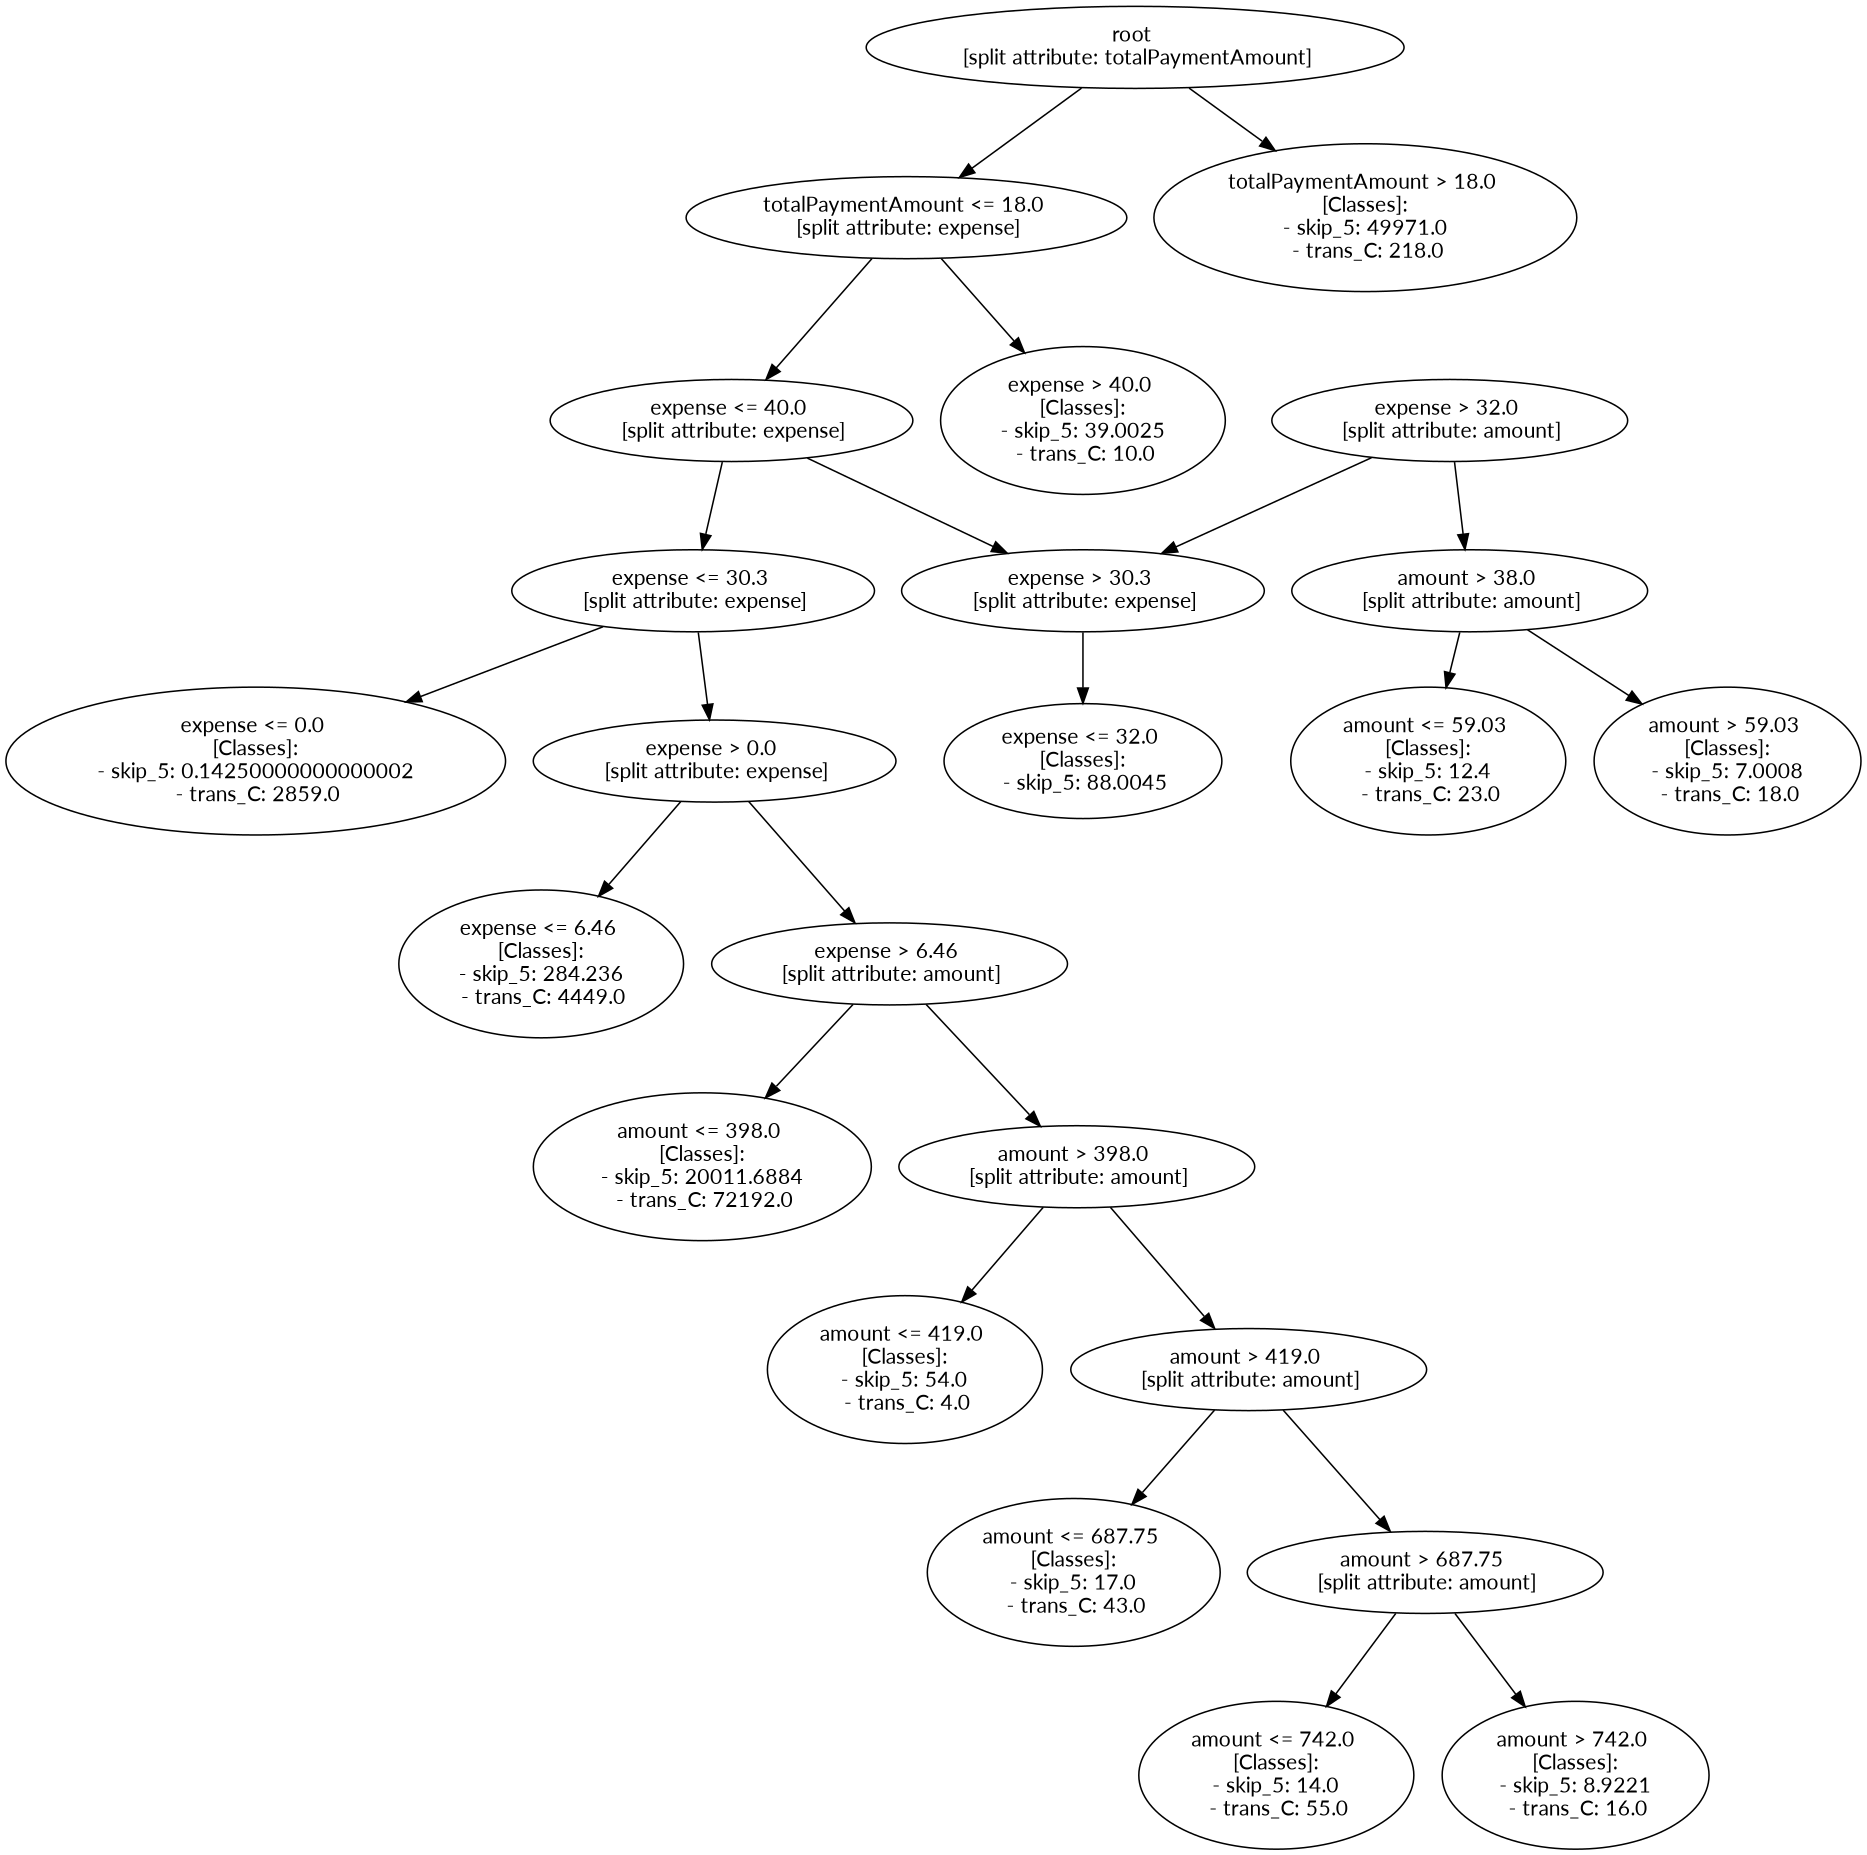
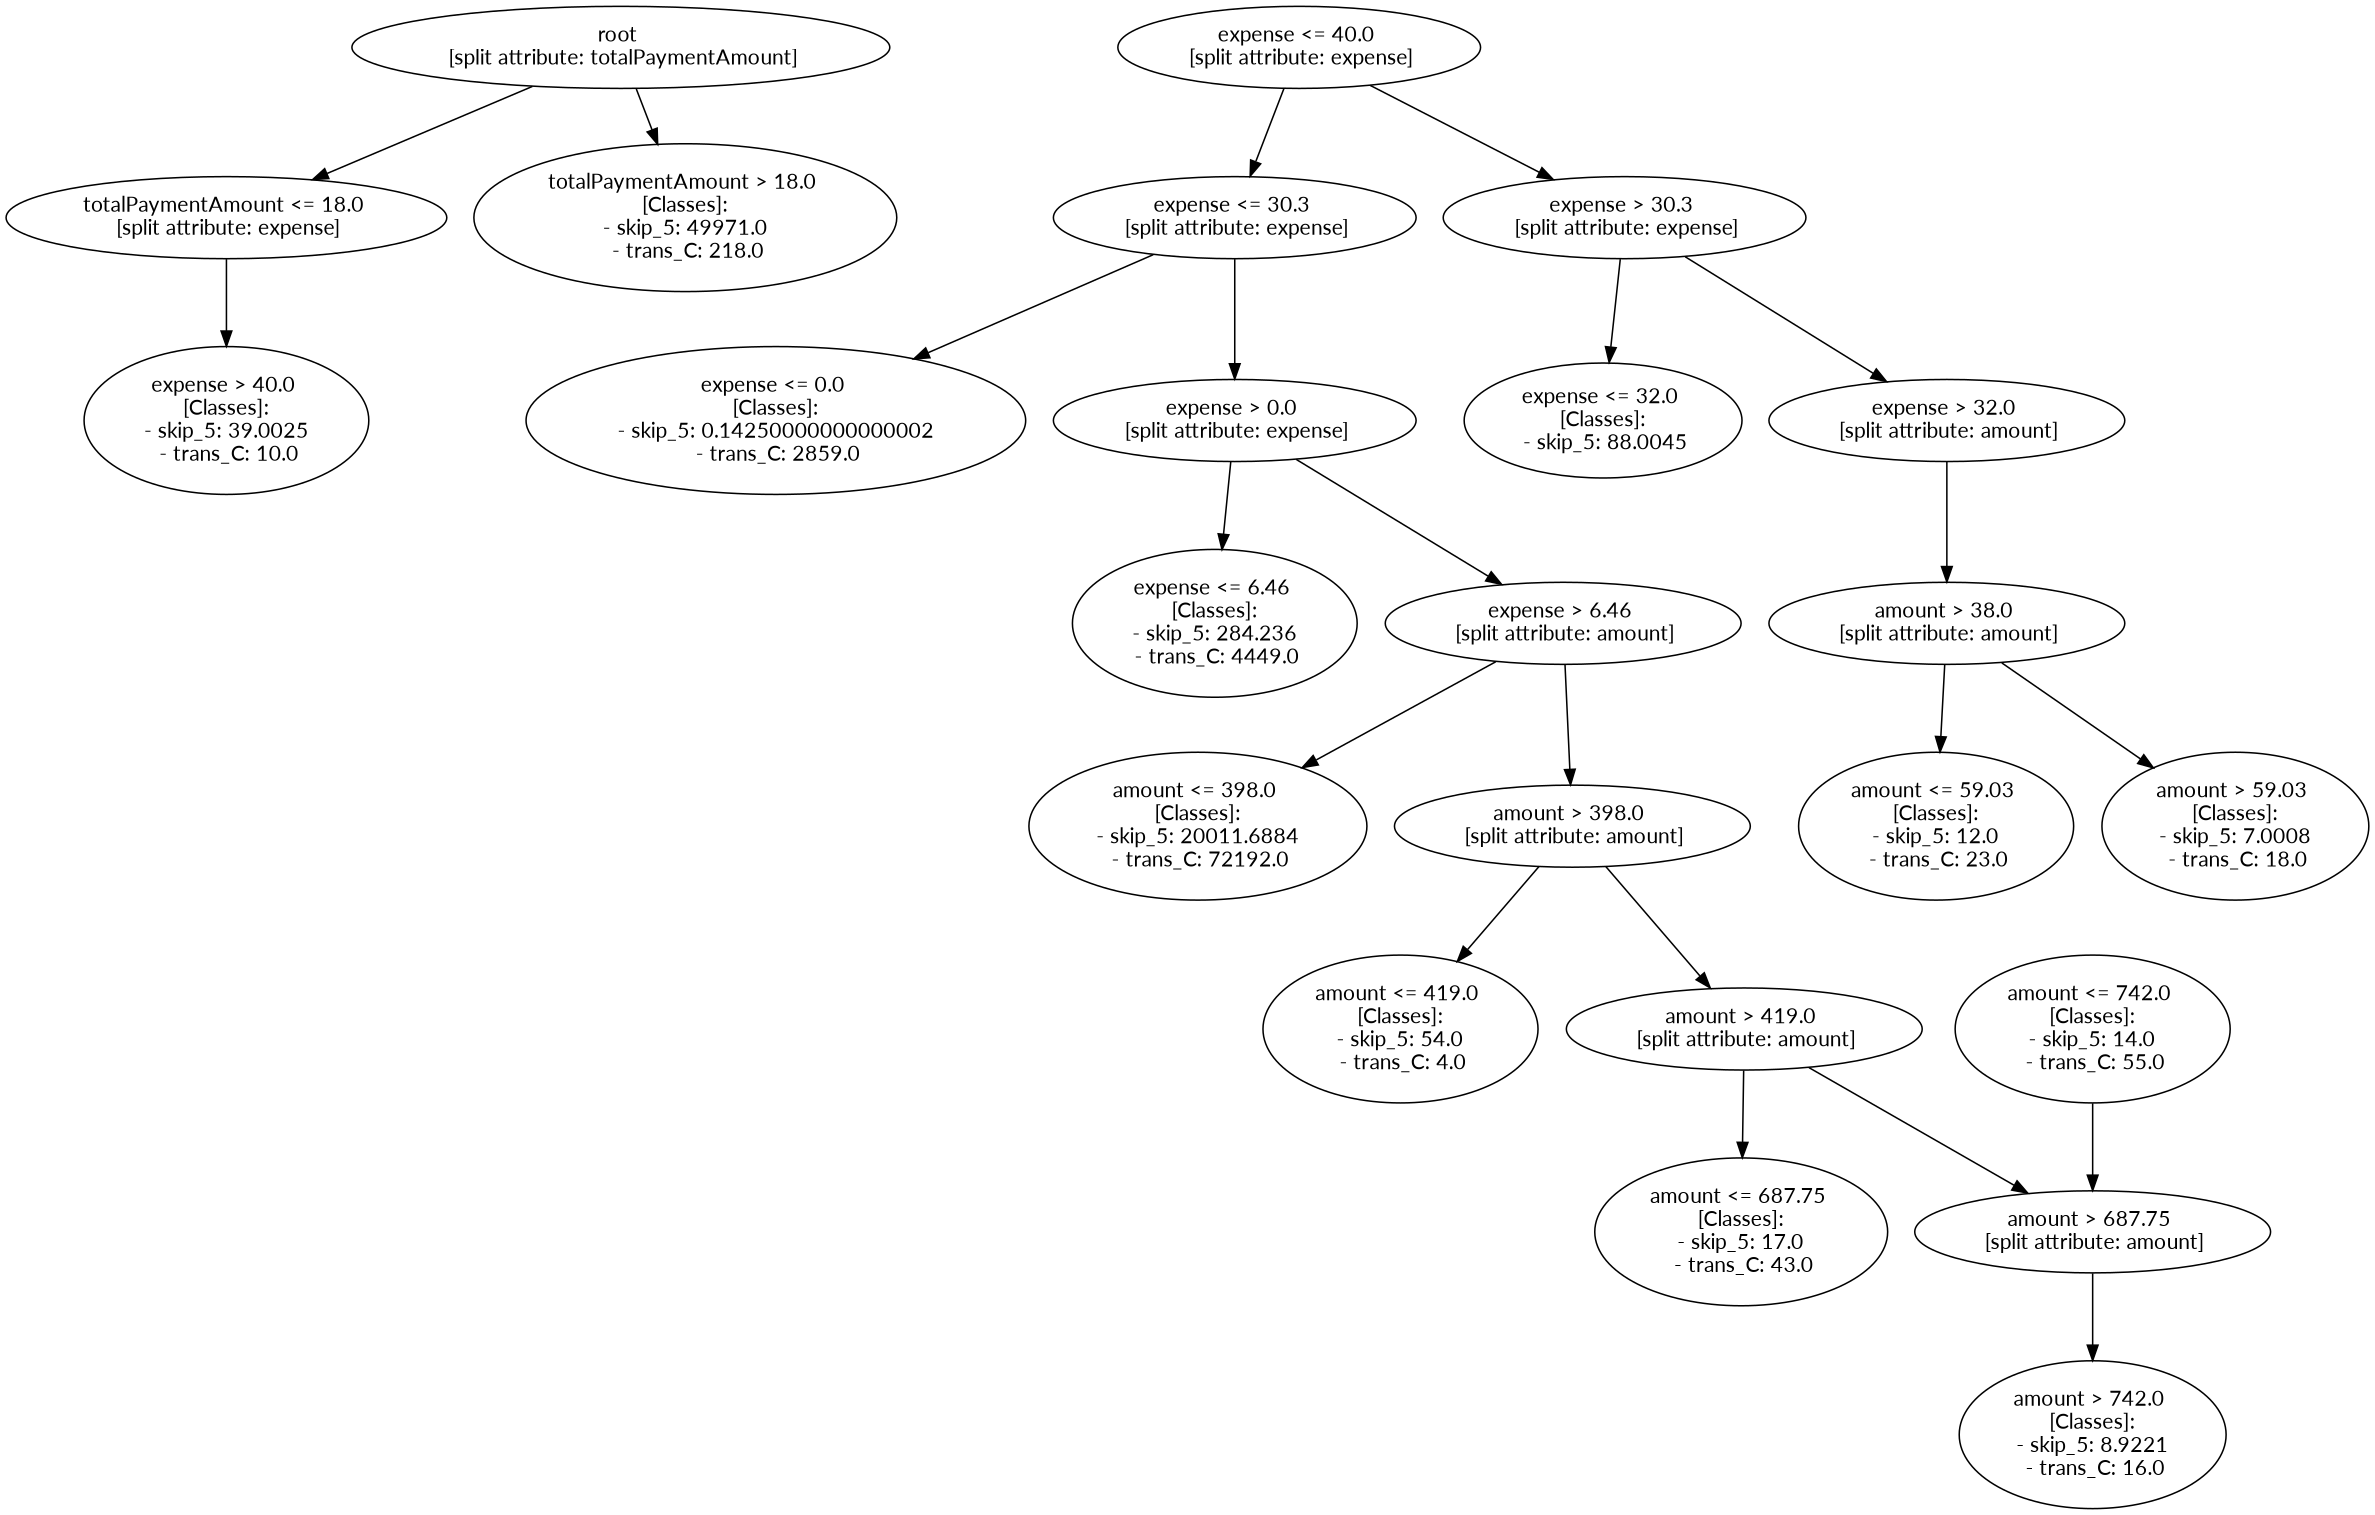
(824, 313) -> none
(1274, 502) -> (1779, 315)
(1428, 761) -> (1936, 826)
(1366, 1654) -> (2093, 1139)
